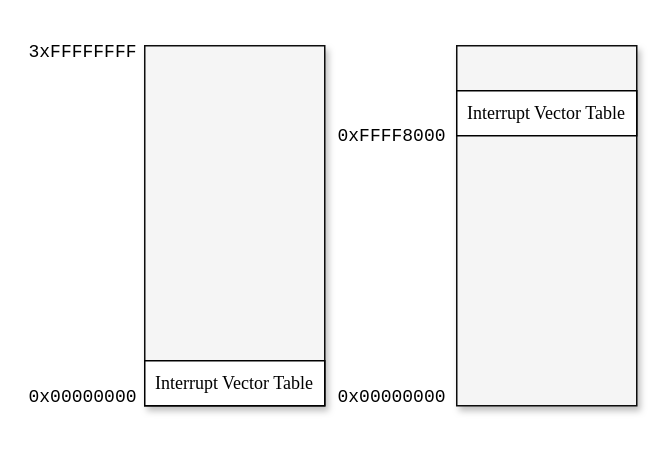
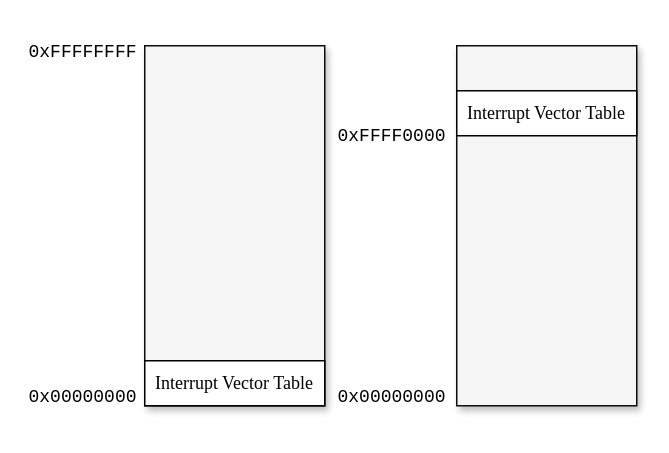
(83, 53) -> (83, 53)
(392, 137) -> (392, 137)
